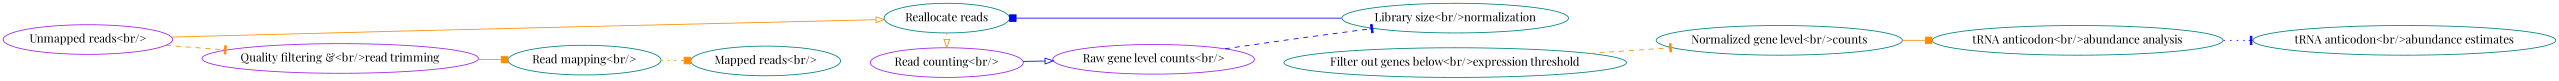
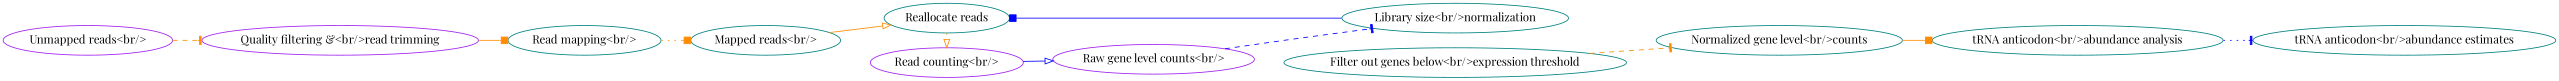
(524, 28) -> (856, 29)
